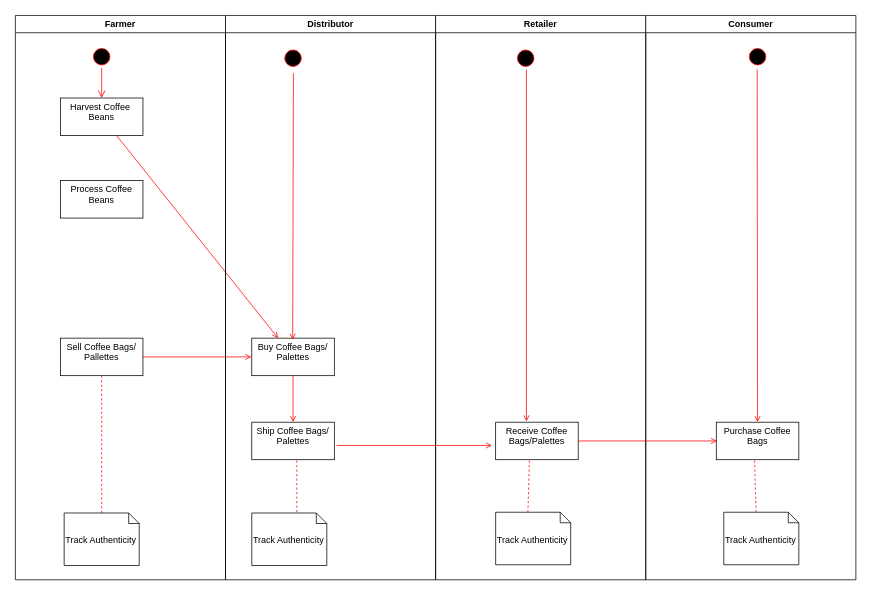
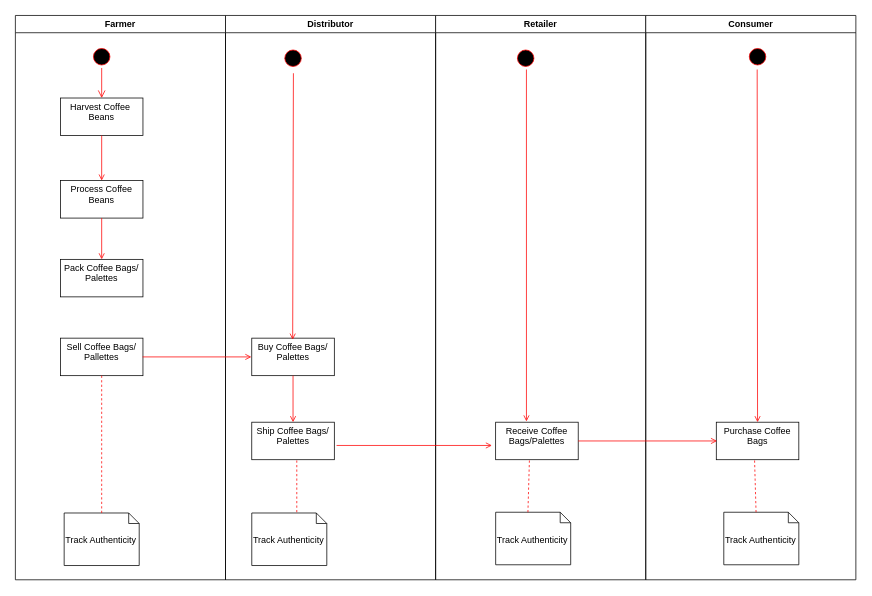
(196, 236) -> (102, 157)
none -> (102, 237)
none -> (102, 278)
